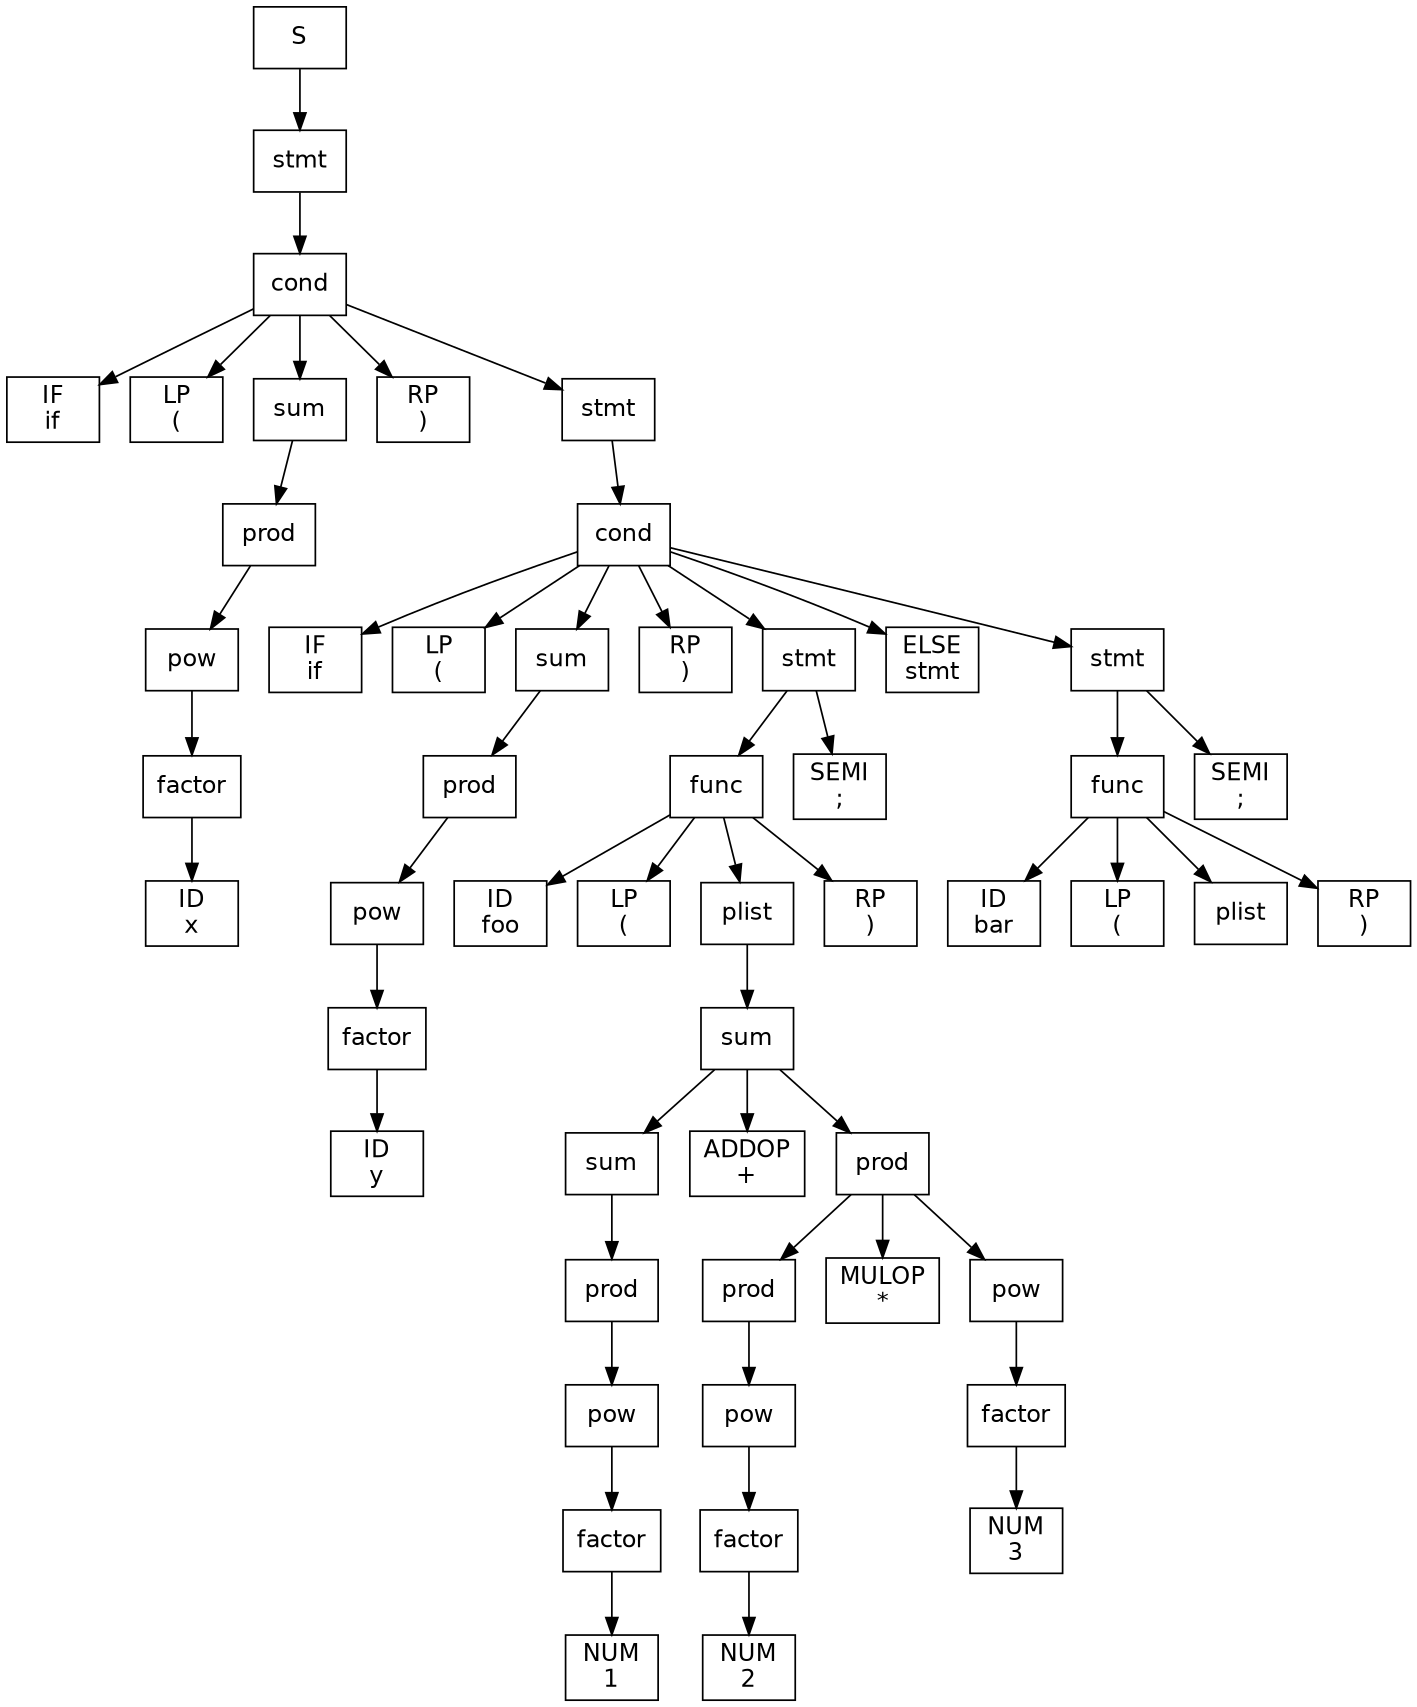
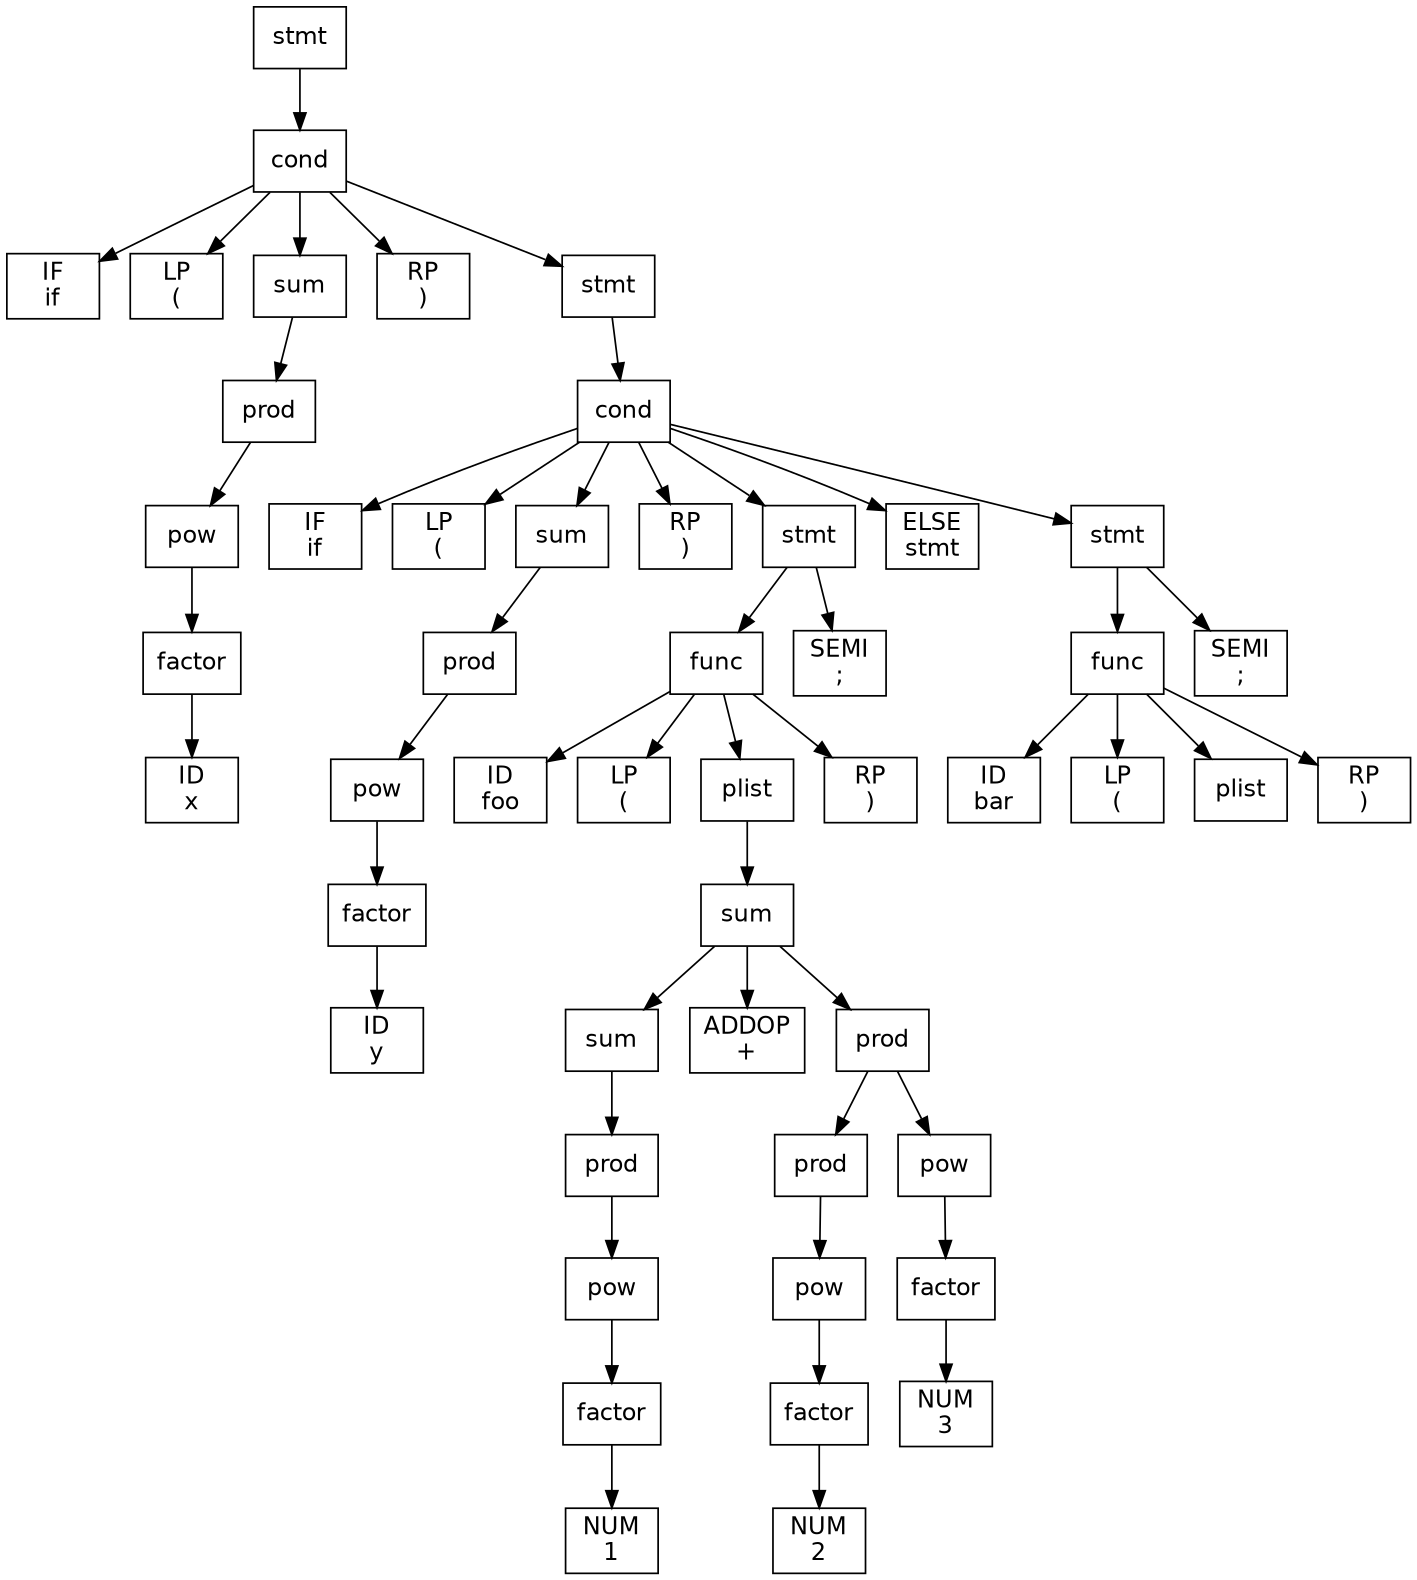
(300, 38) -> none
(883, 1291) -> none
